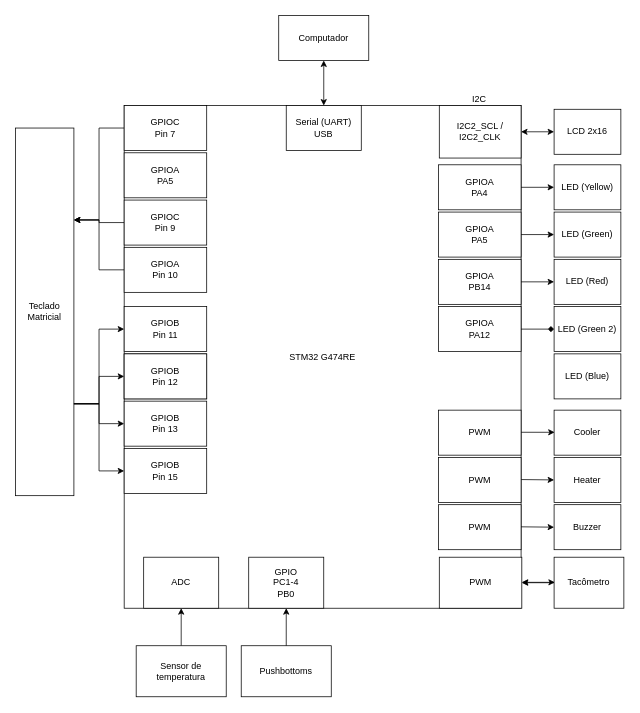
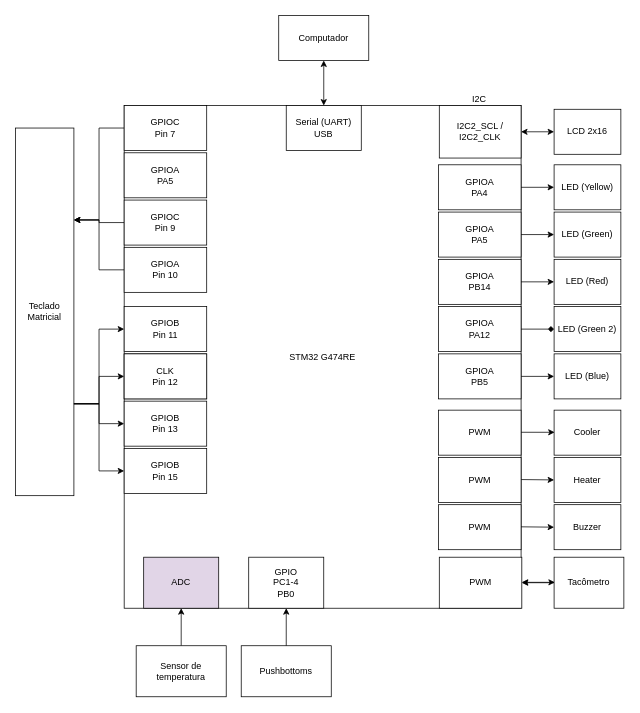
(165, 376) -> (165, 376)
none -> (480, 376)
none -> (535, 376)
(181, 582) -> (181, 582)
